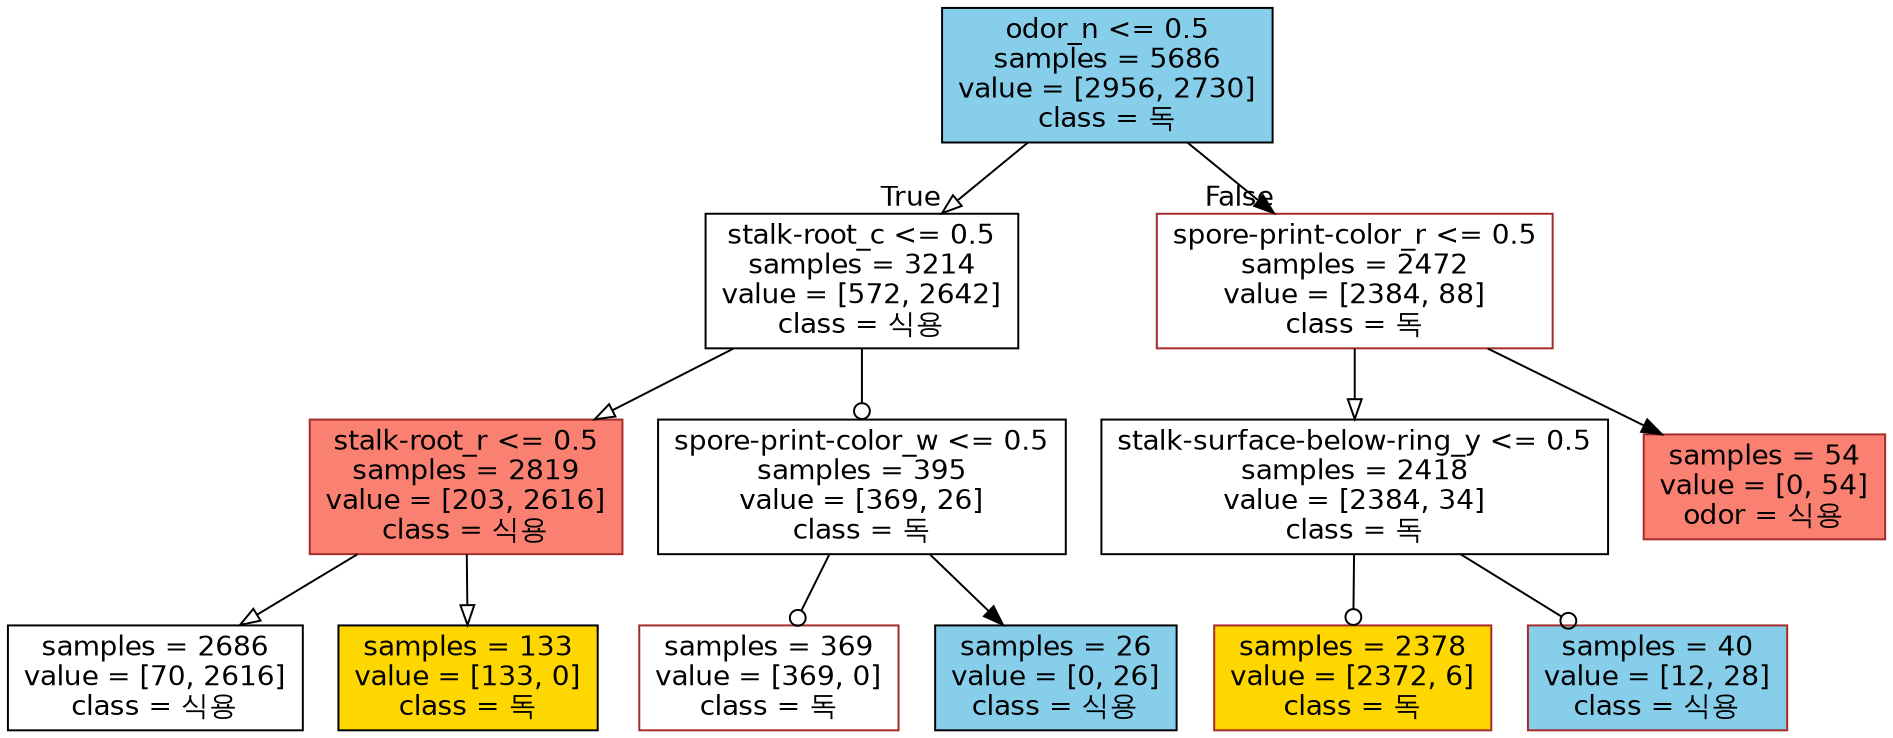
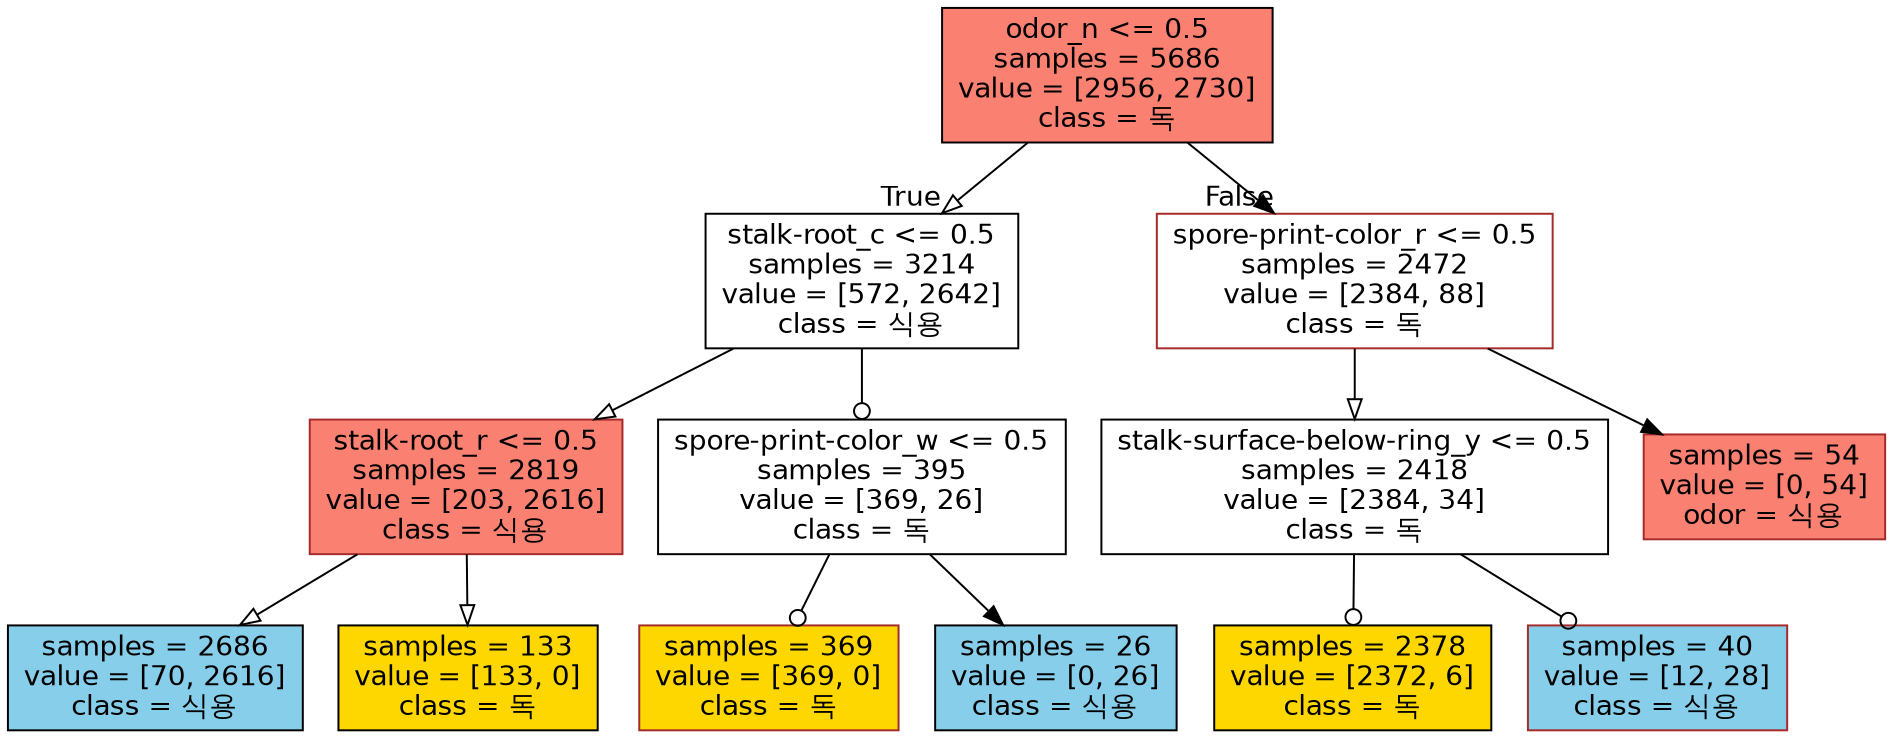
(1107, 75) -> (1107, 75)
(155, 678) -> (155, 678)
(769, 678) -> (769, 678)
(1353, 678) -> (1353, 678)
